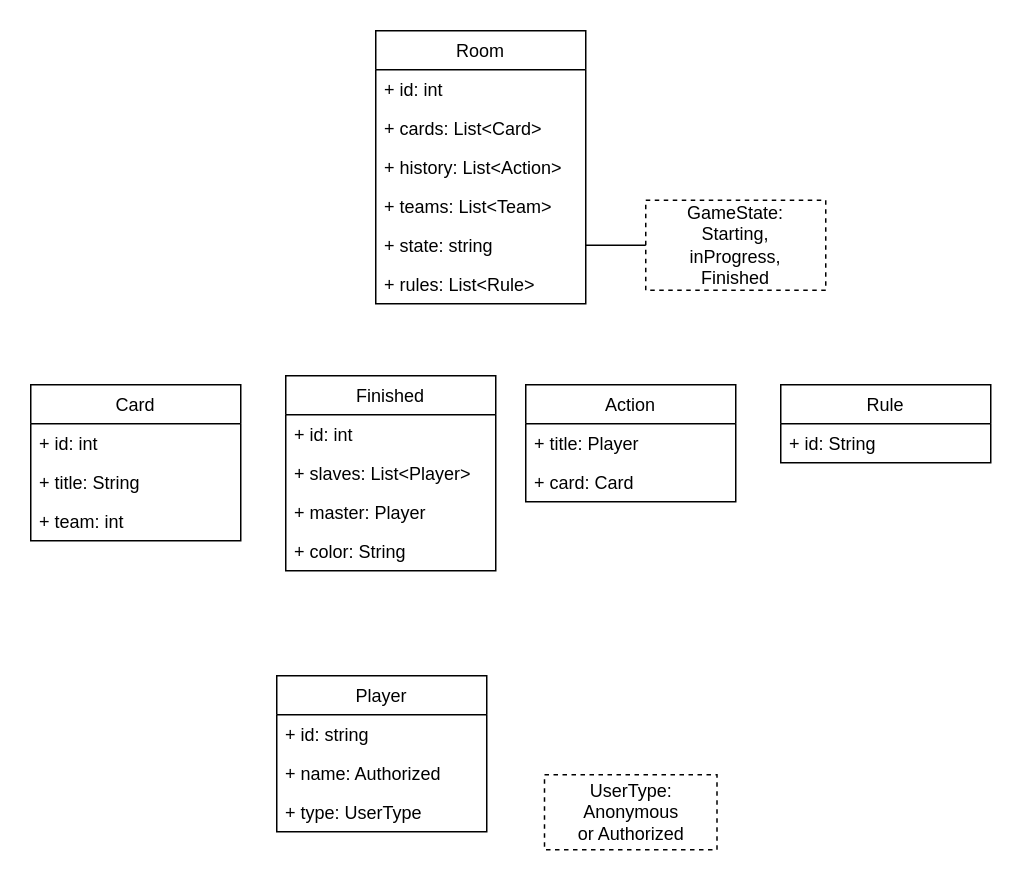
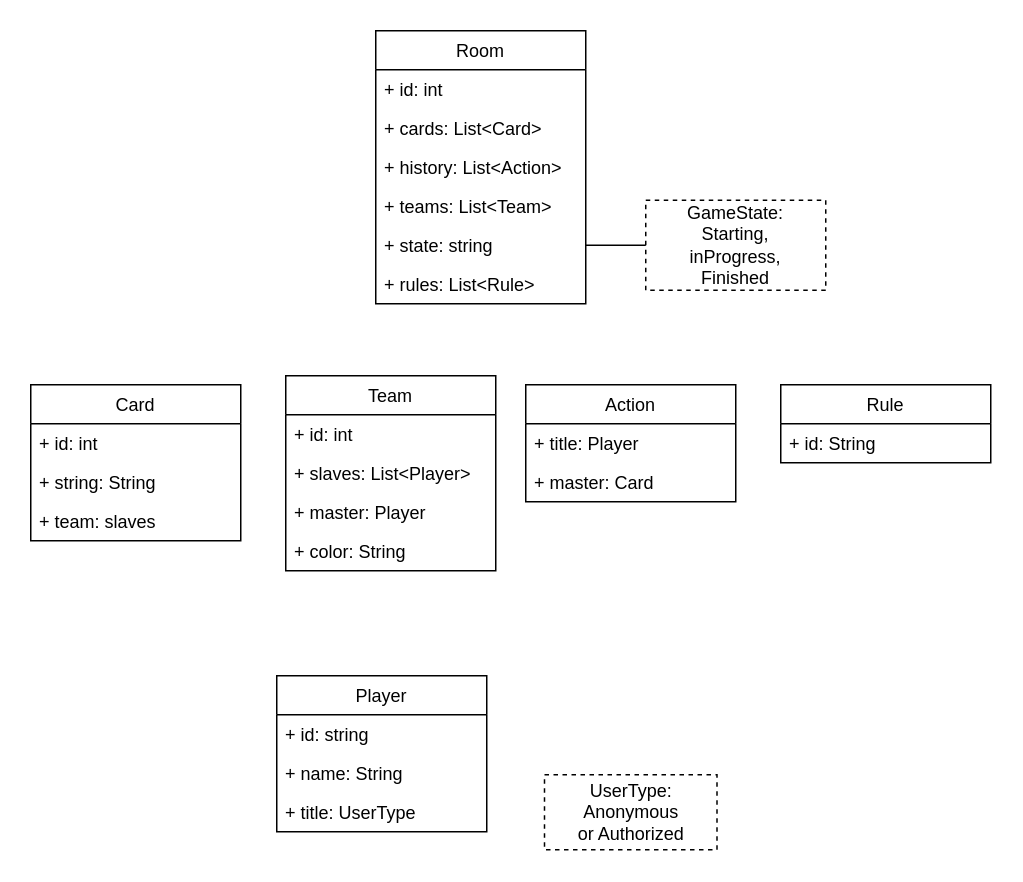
(390, 396) -> (390, 396)
(101, 483) -> (108, 483)
(587, 483) -> (598, 483)
(85, 522) -> (100, 522)
(366, 774) -> (346, 774)
(359, 813) -> (359, 813)
